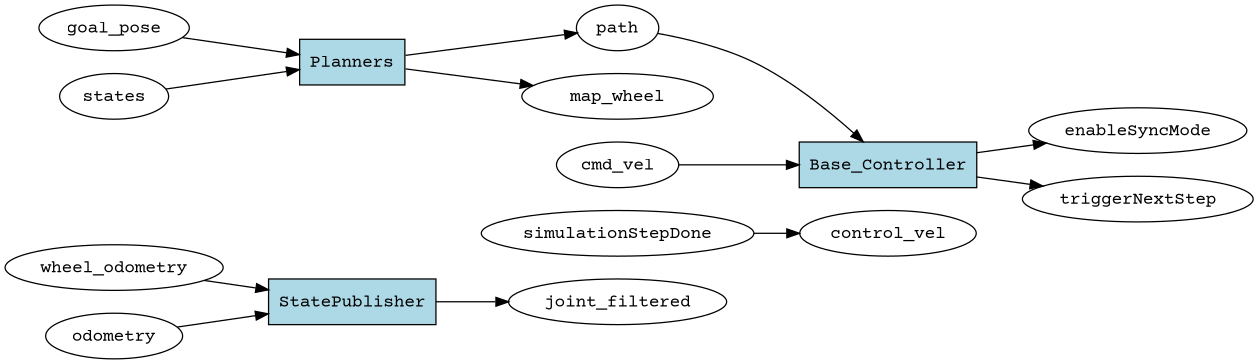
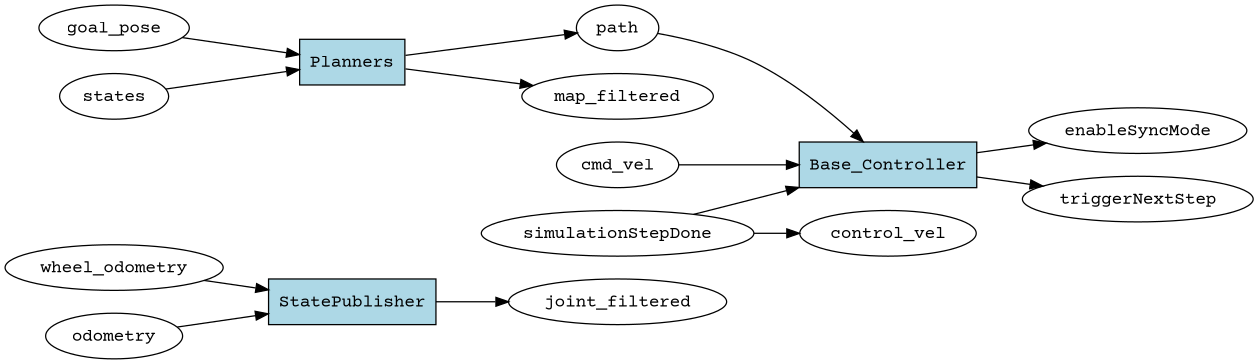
(618, 96) -> (618, 96)
none -> (740, 203)
